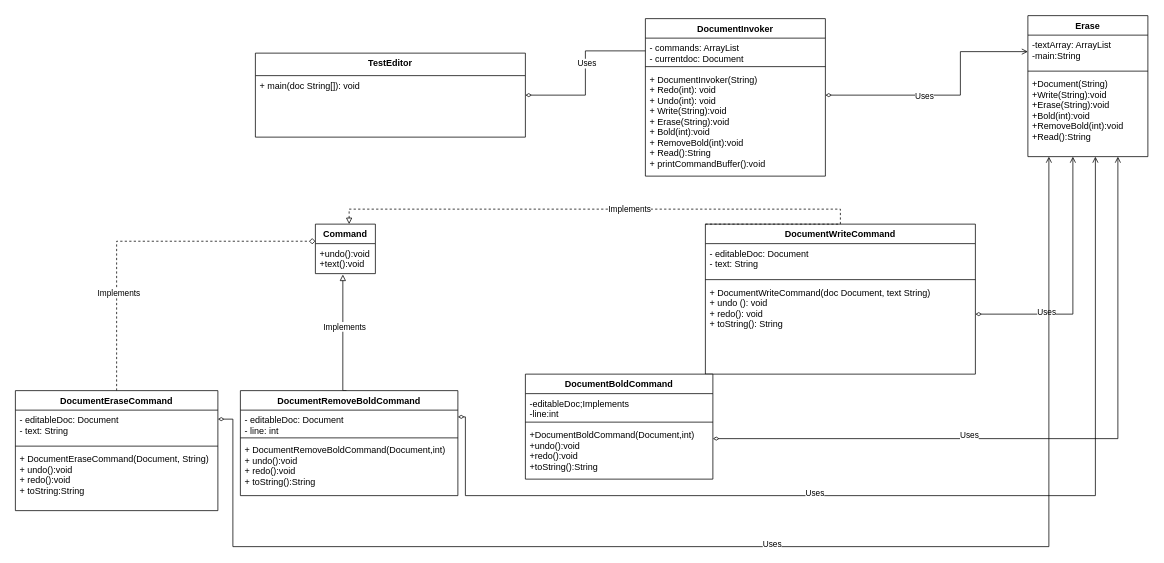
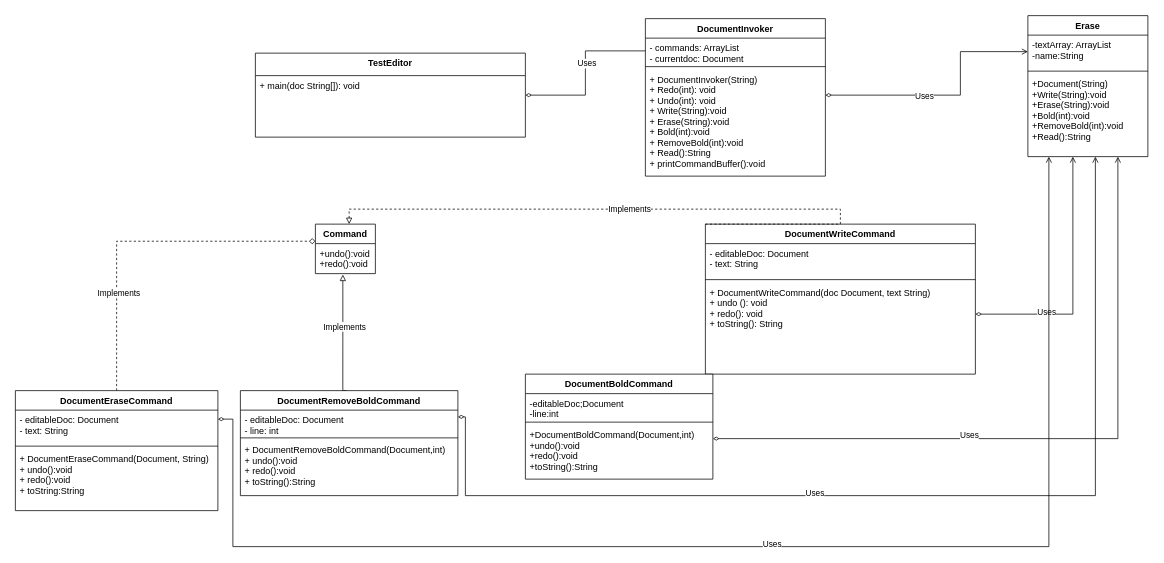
(1081, 45) -> (1081, 45)
(347, 254) -> (347, 254)
(583, 404) -> (579, 404)
